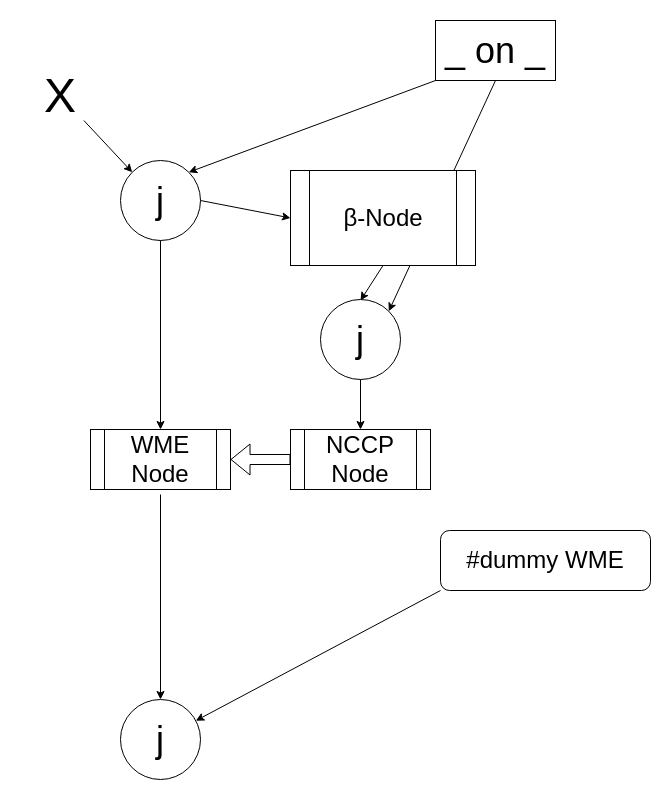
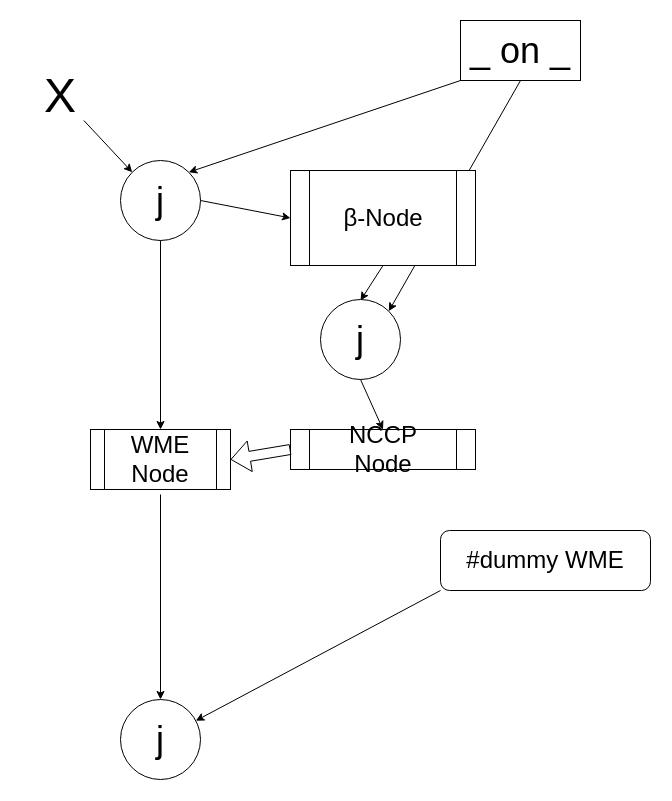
(496, 51) -> (521, 51)
(361, 460) -> (383, 450)
